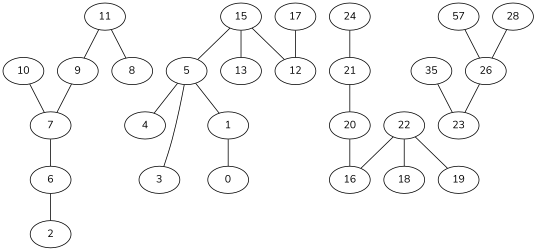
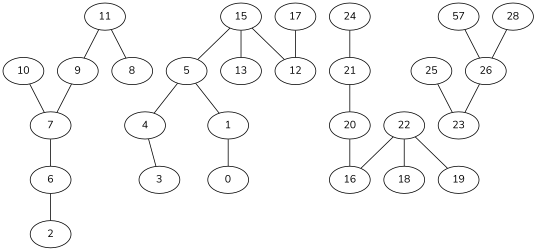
(431, 71) -> (431, 71)
(176, 126) -> (152, 153)
